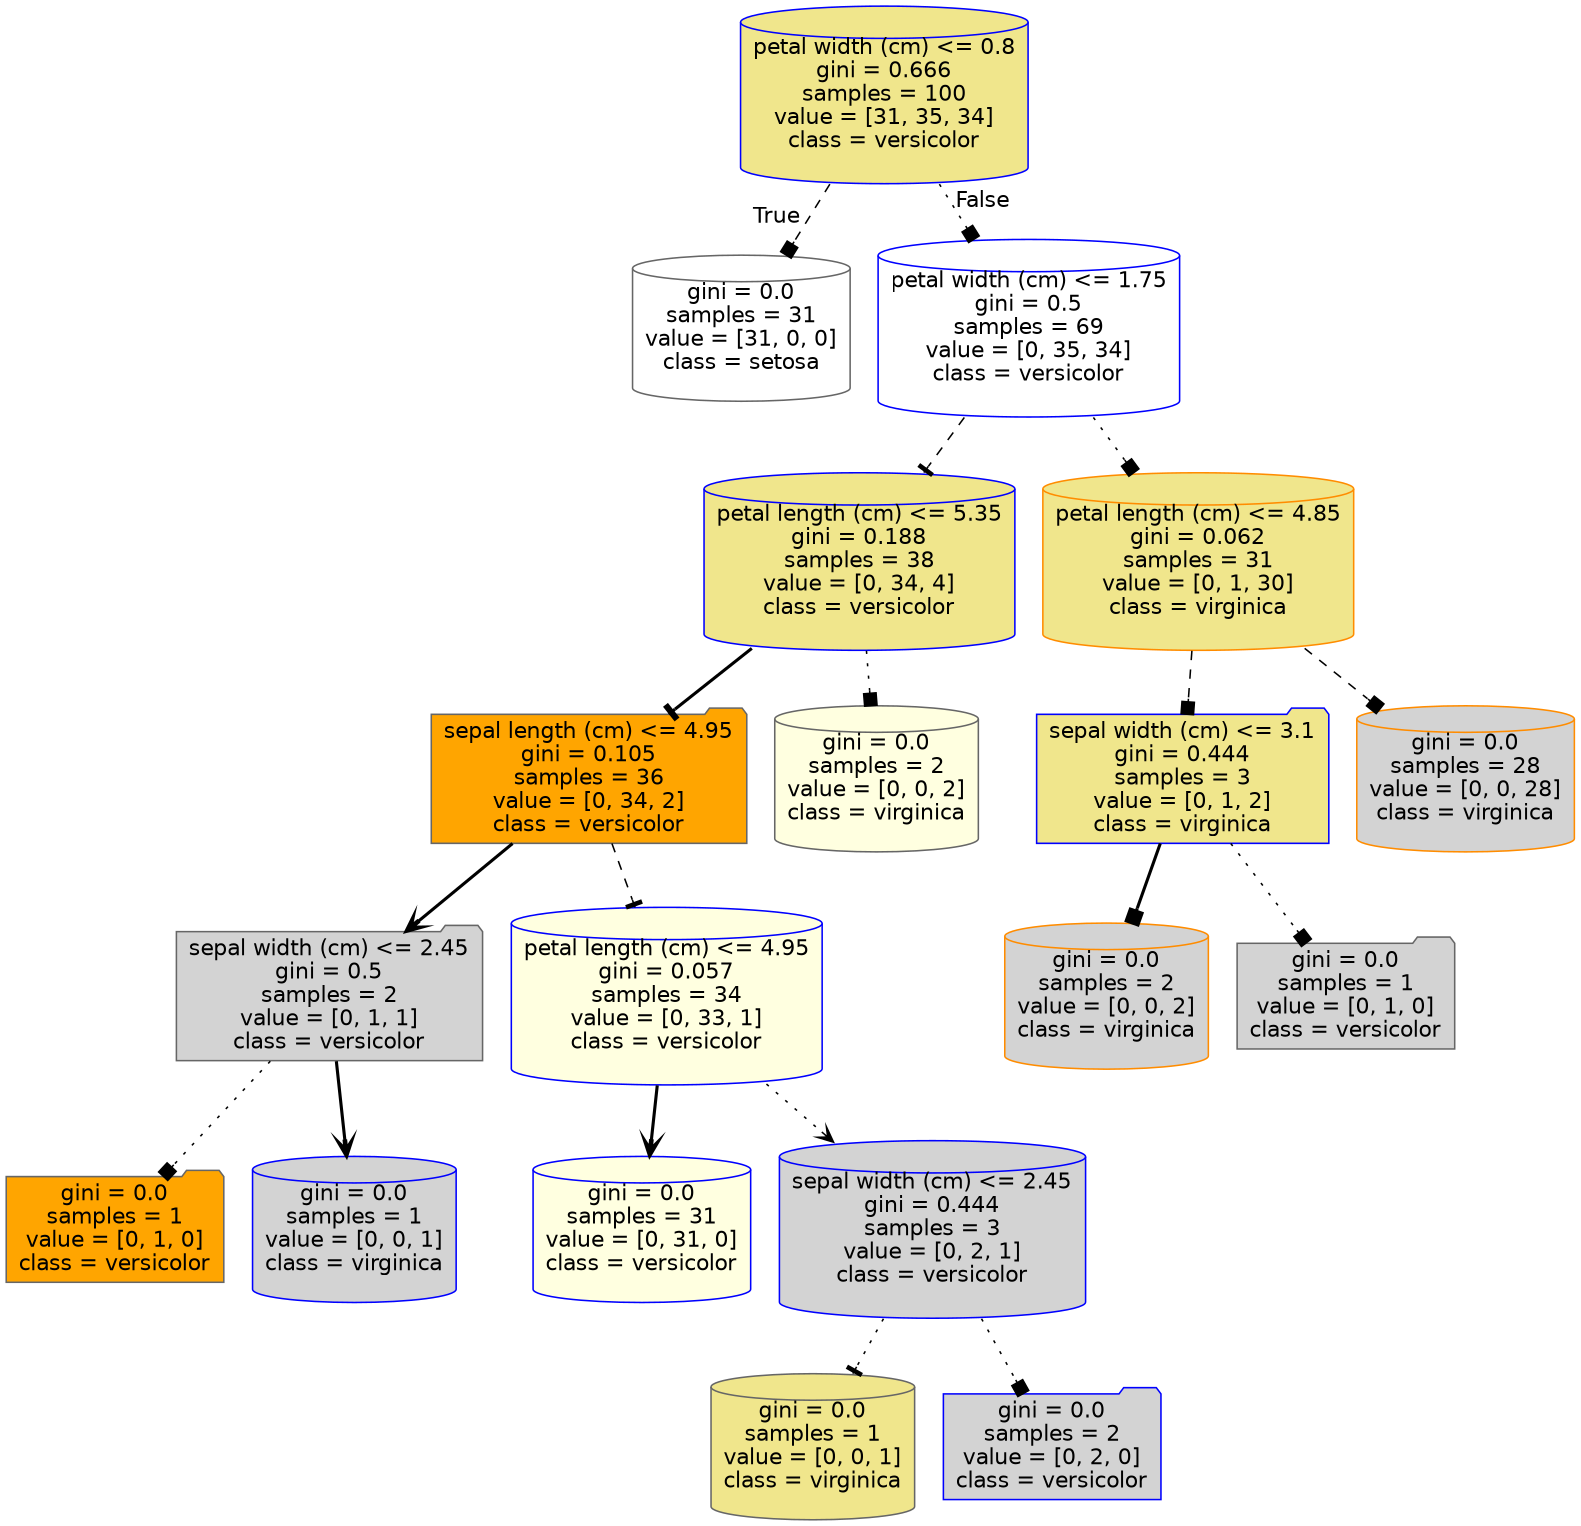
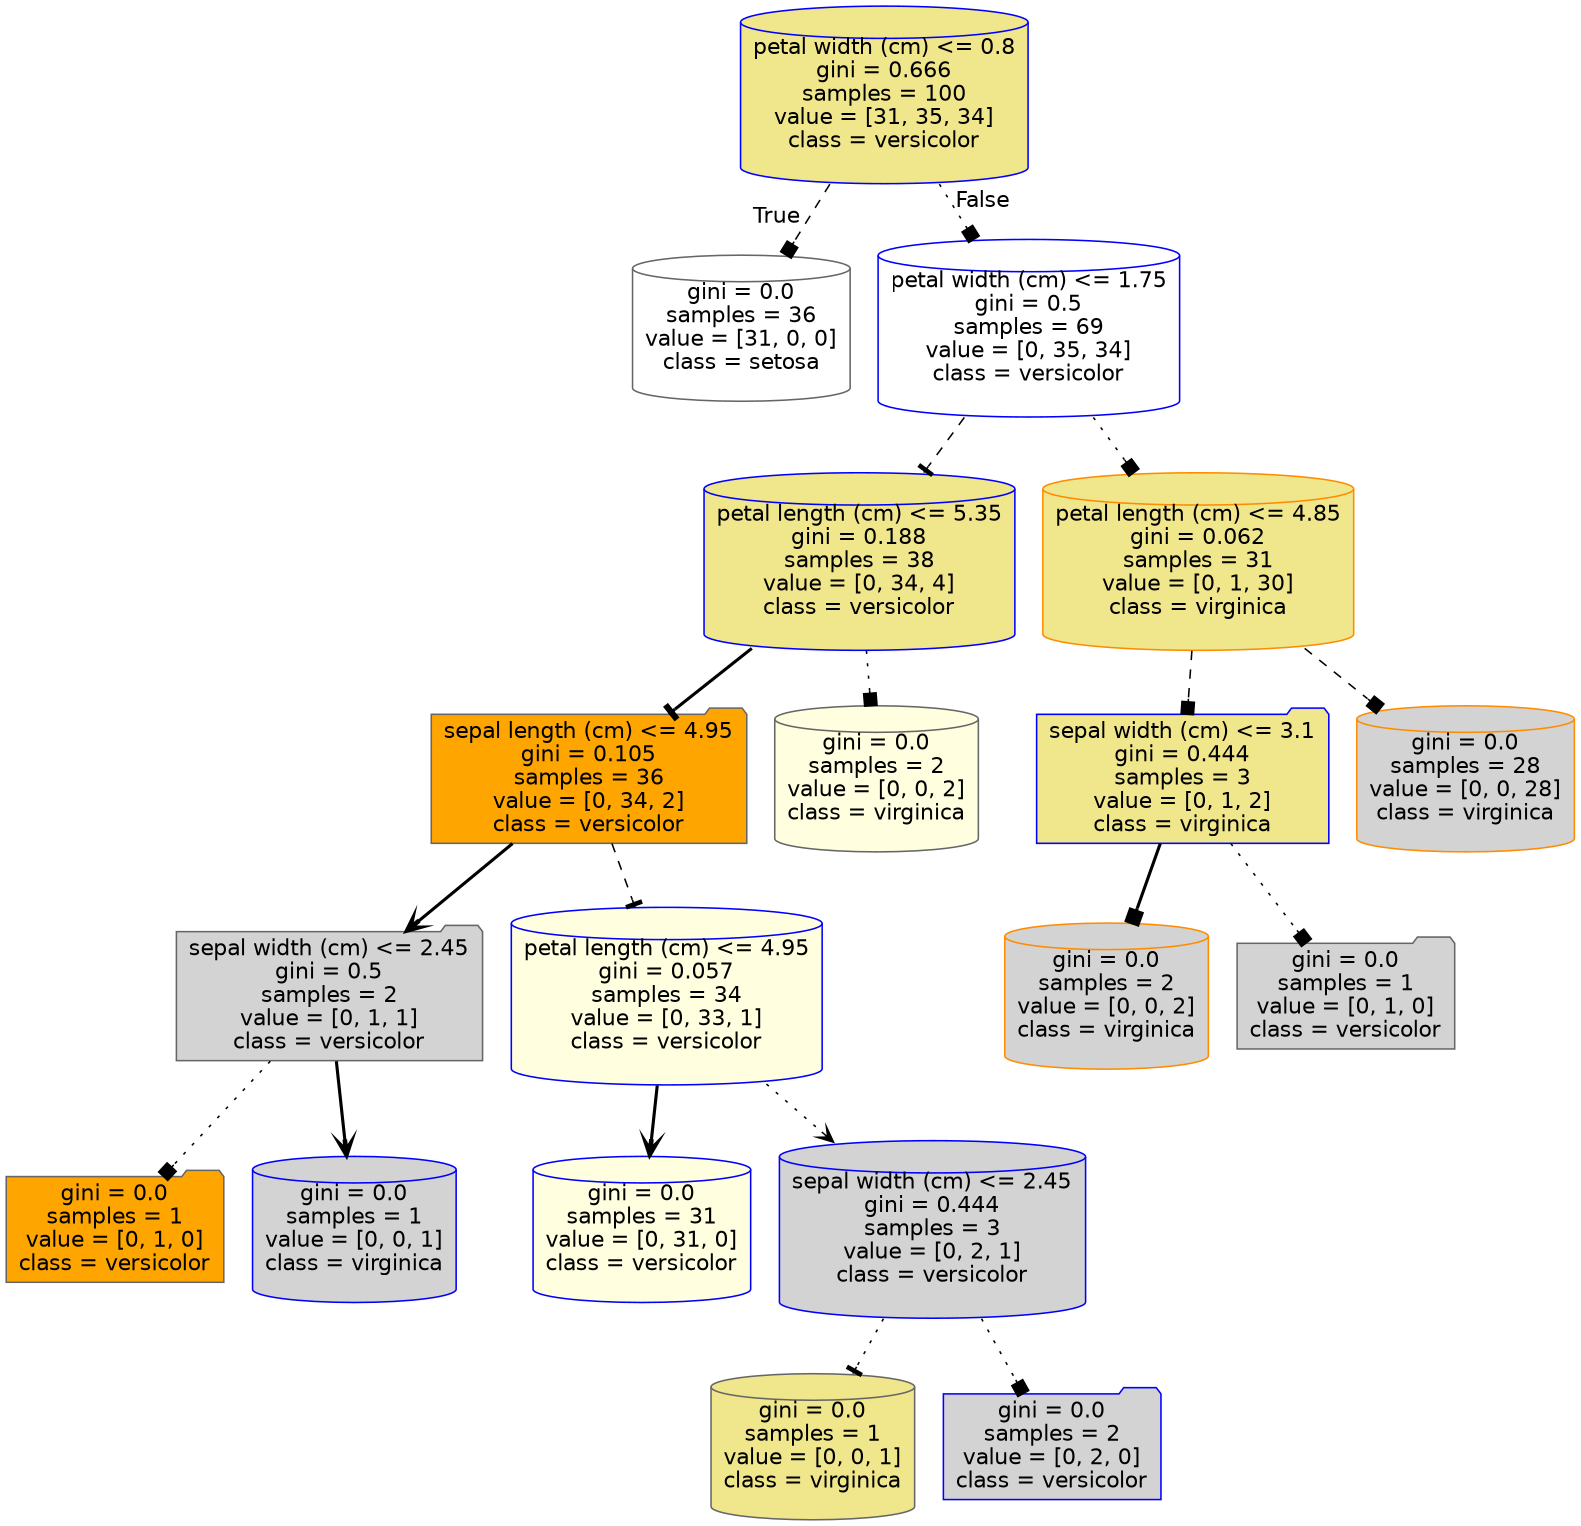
(741, 328) -> (741, 328)
